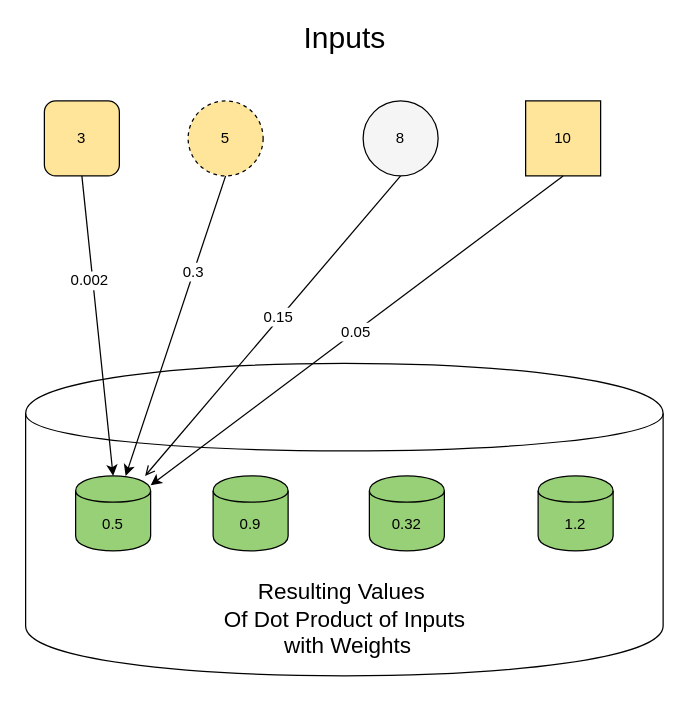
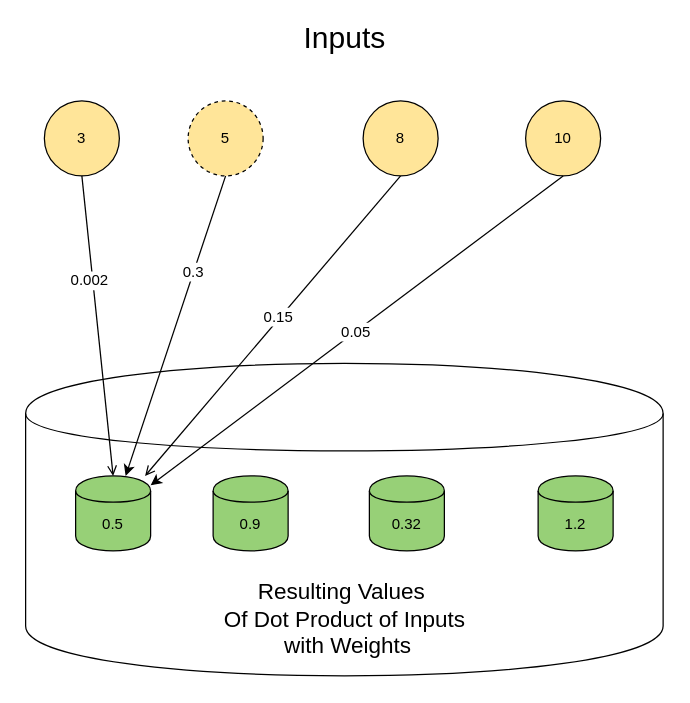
(82, 138) -> (82, 138)
(401, 138) -> (401, 138)
(563, 138) -> (563, 138)
(112, 466) -> (112, 468)
